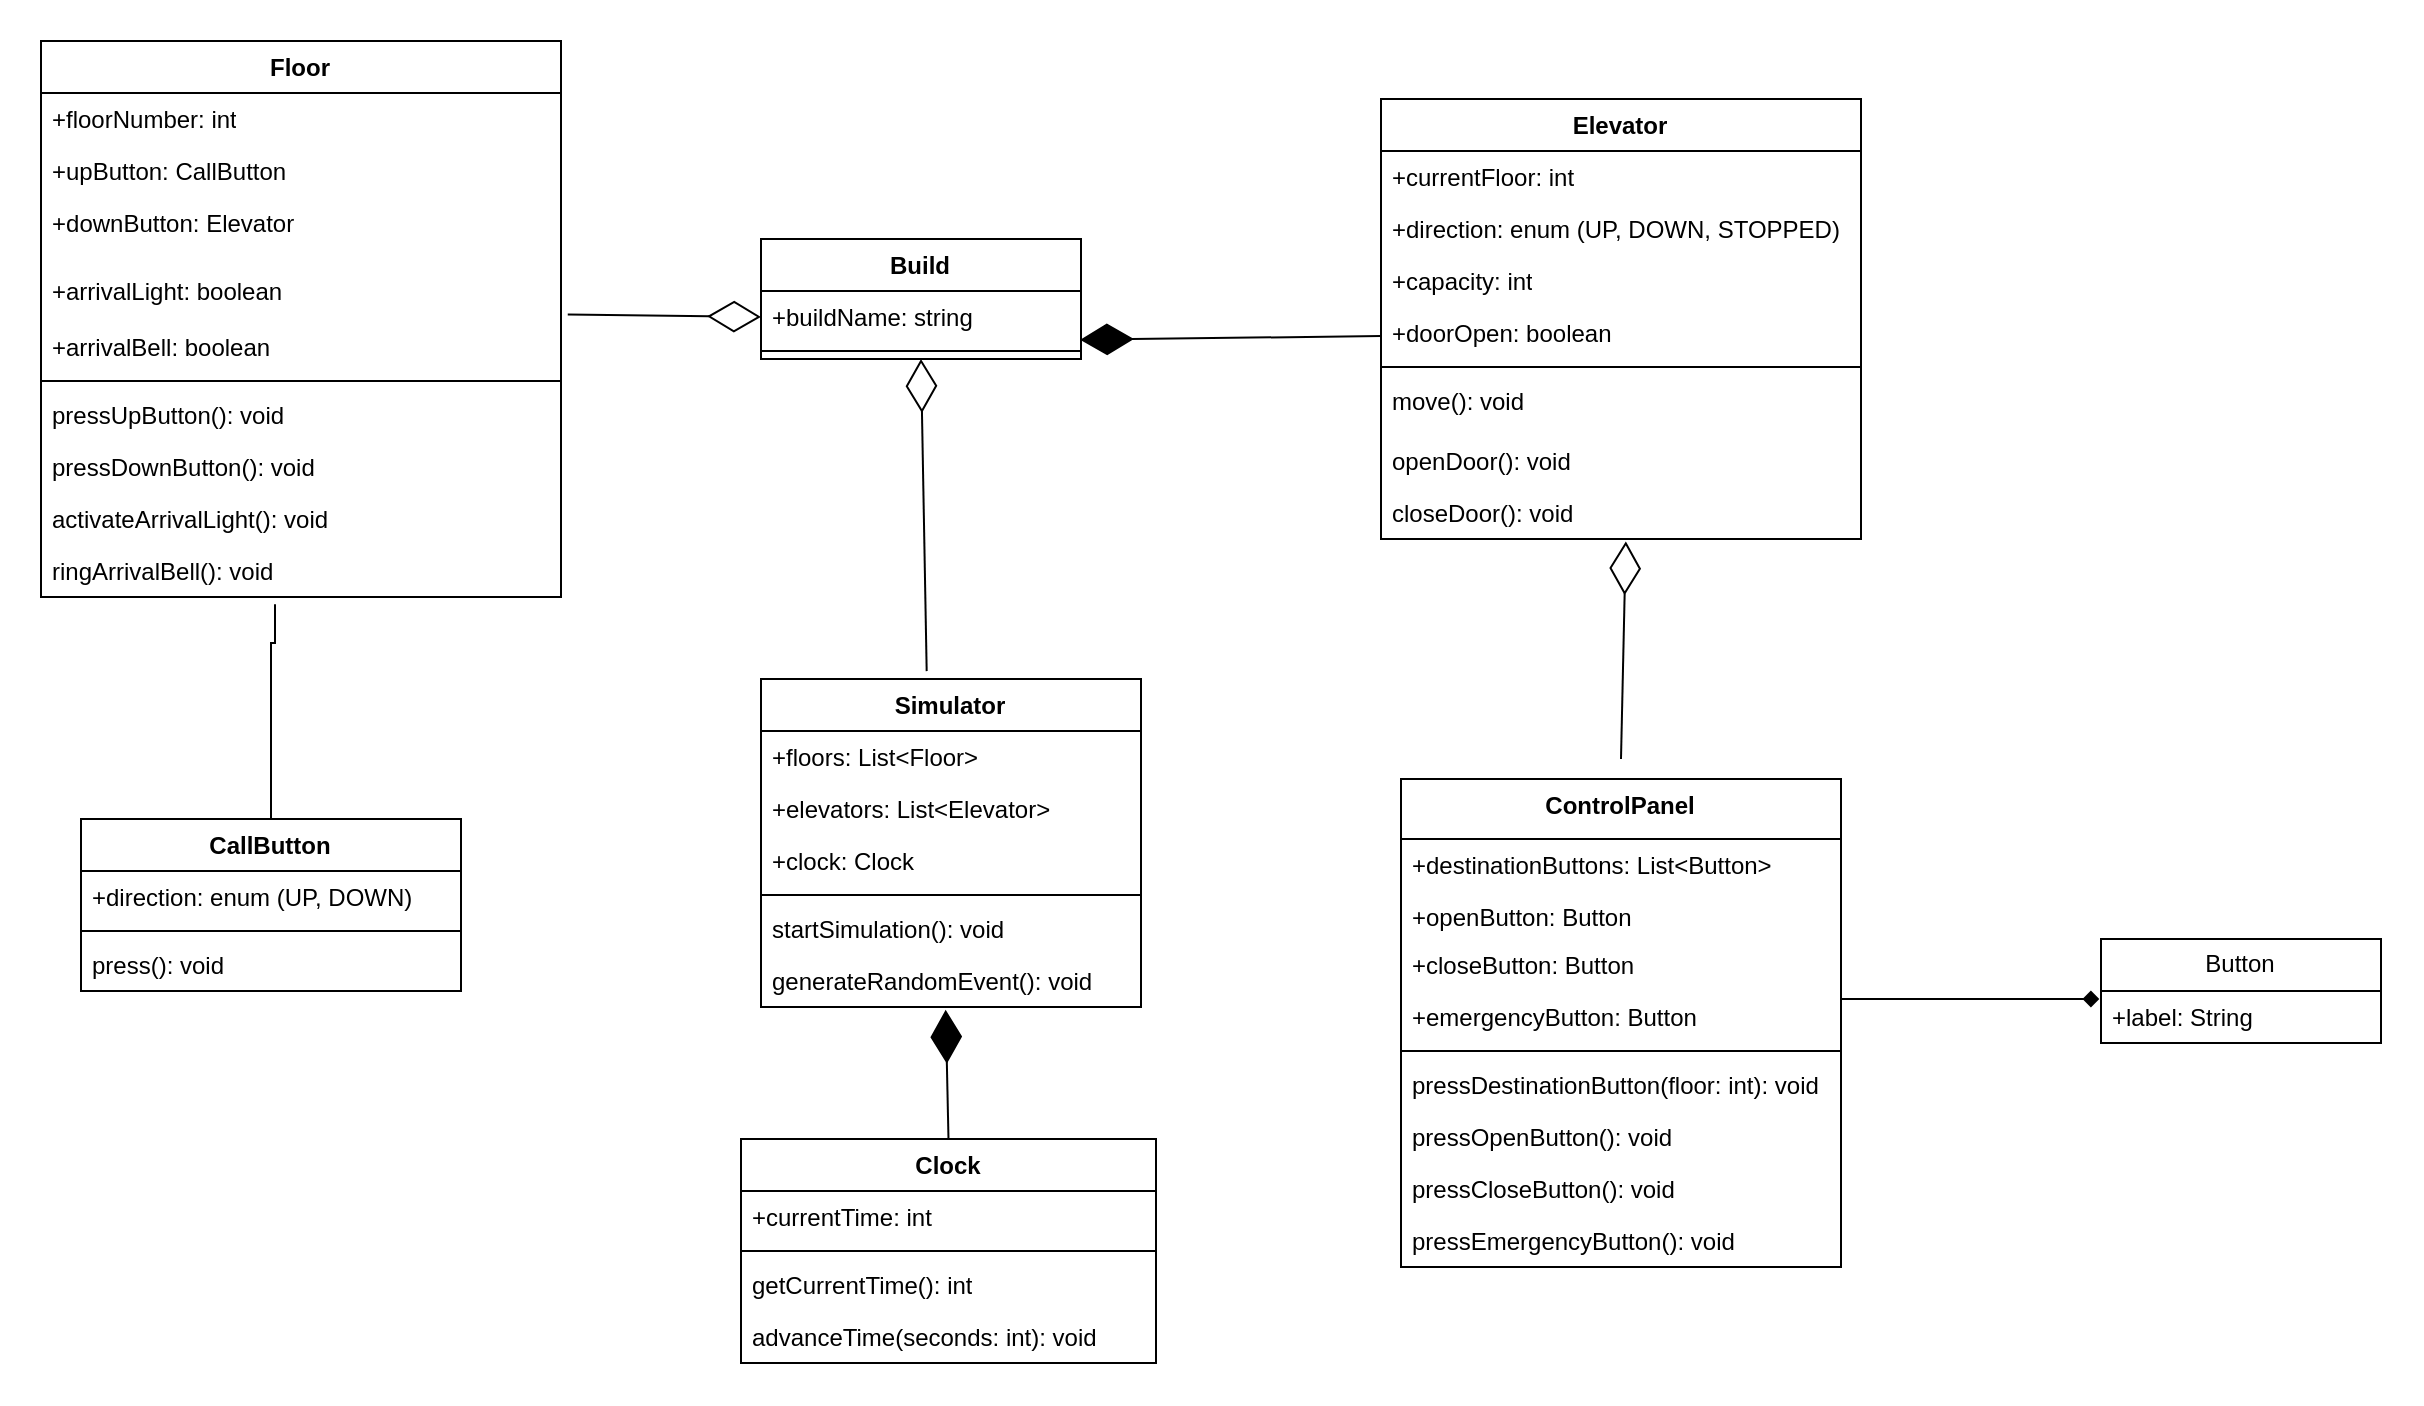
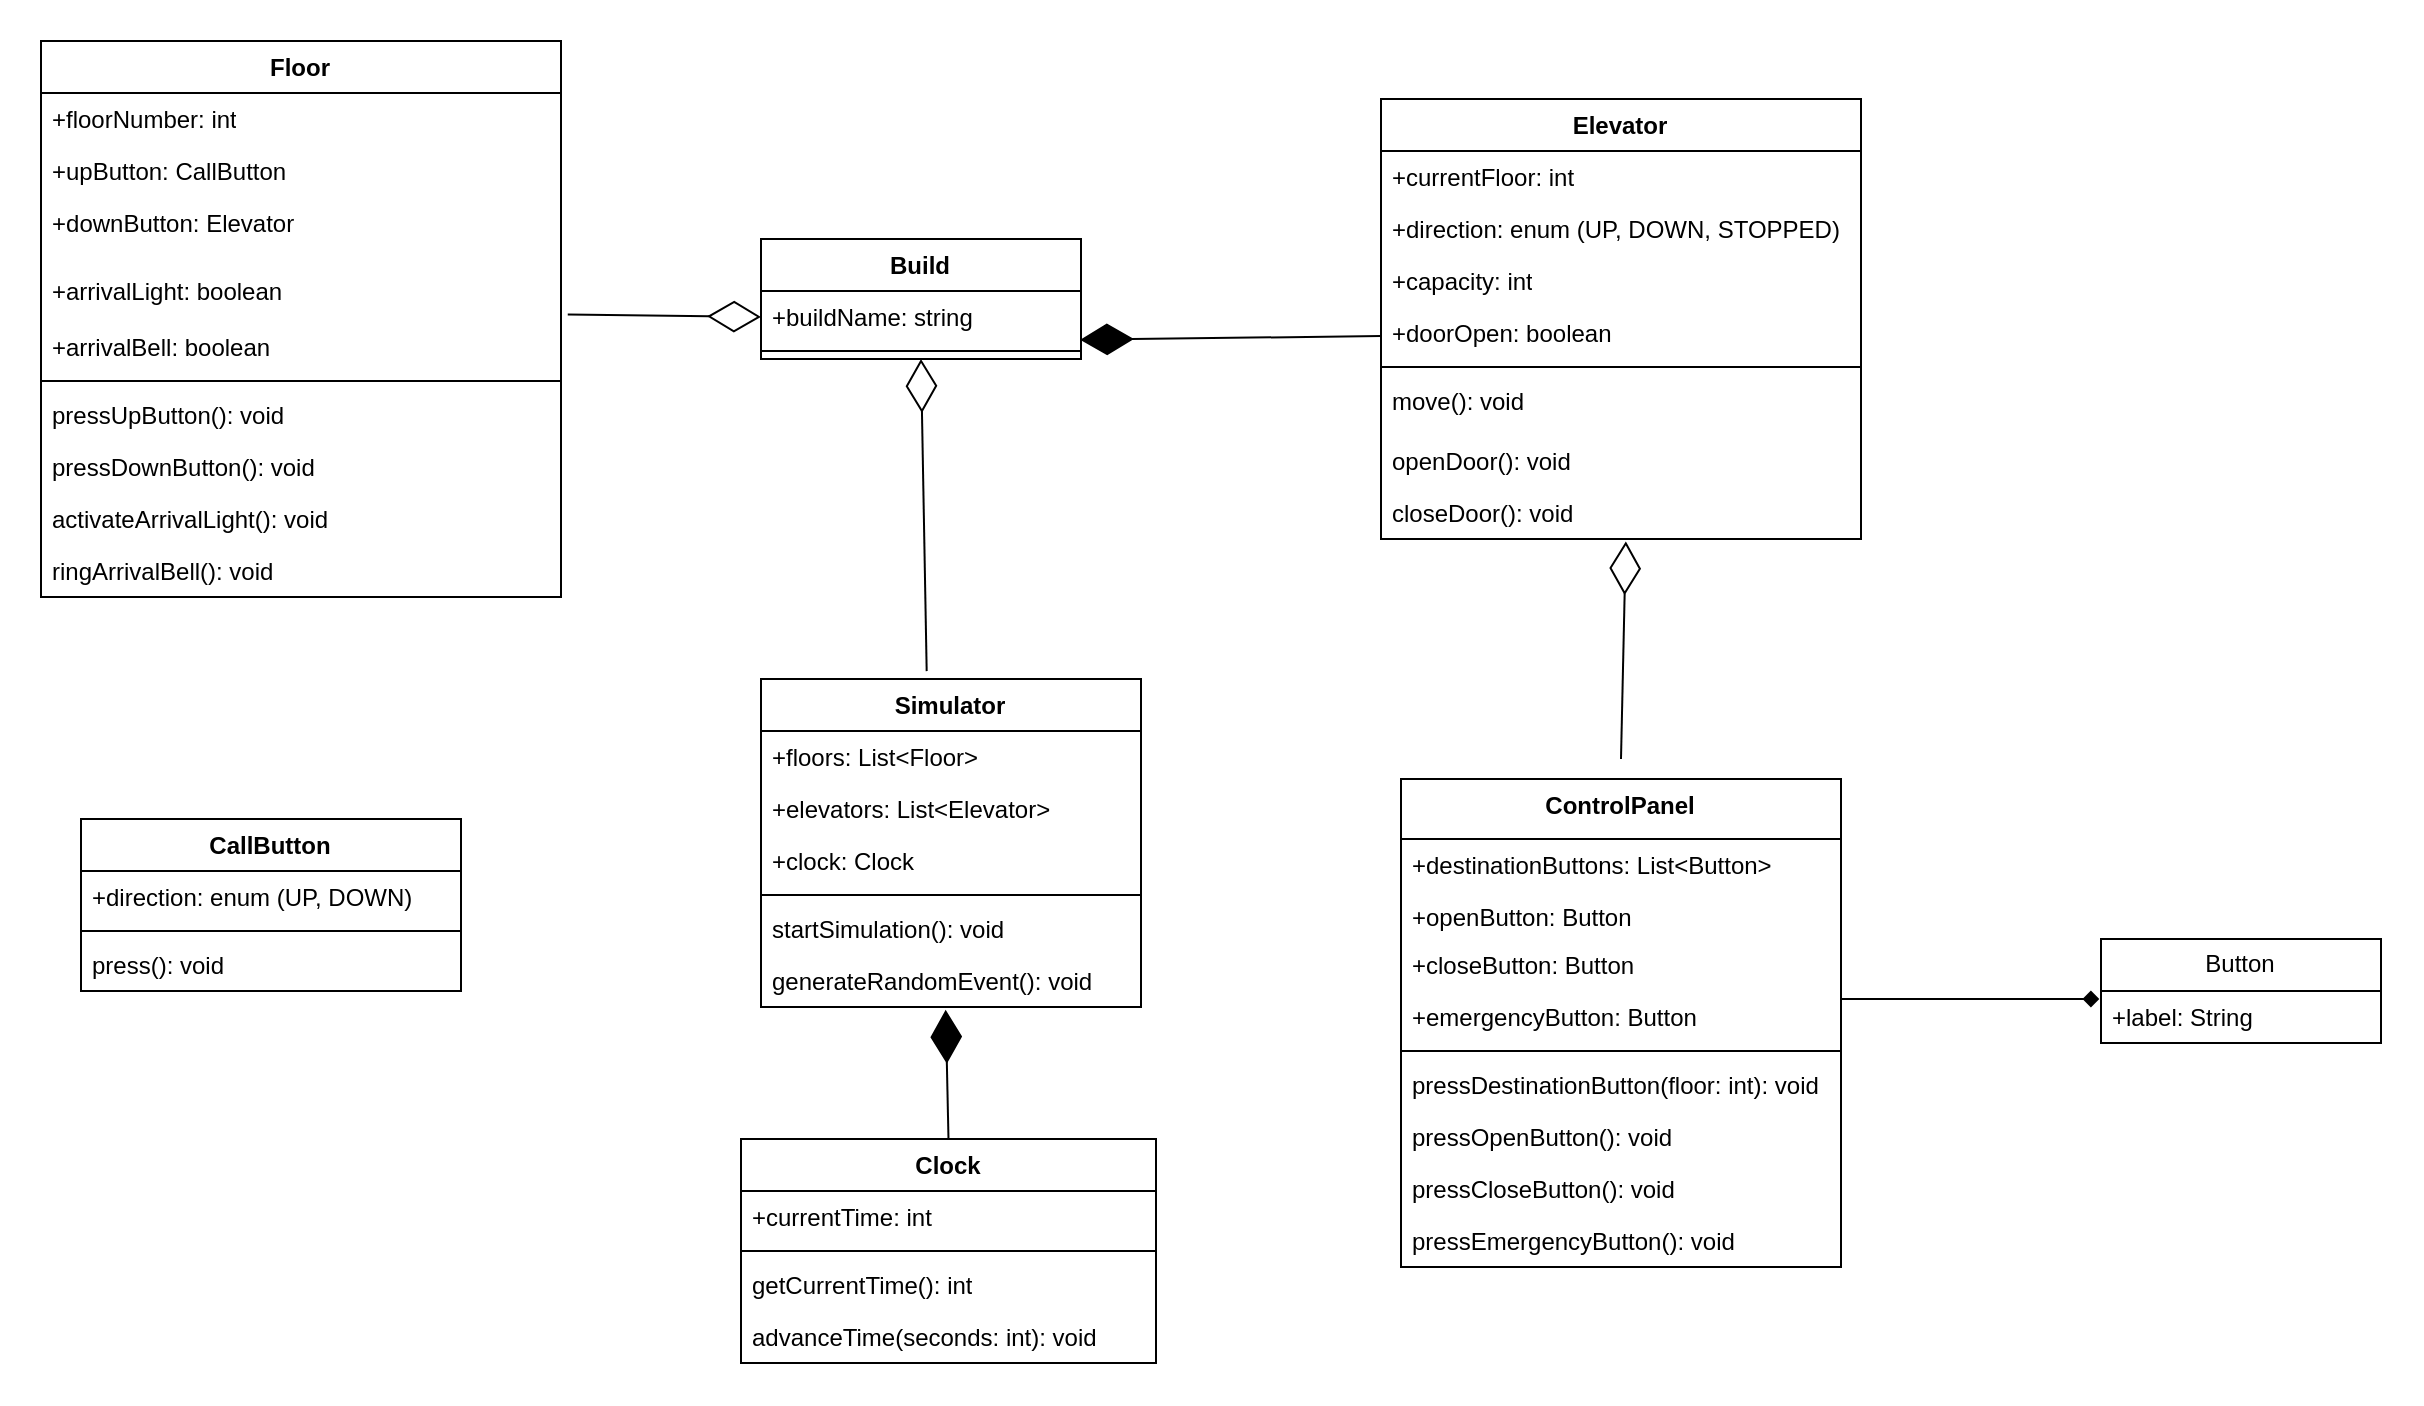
(271, 710) -> none
